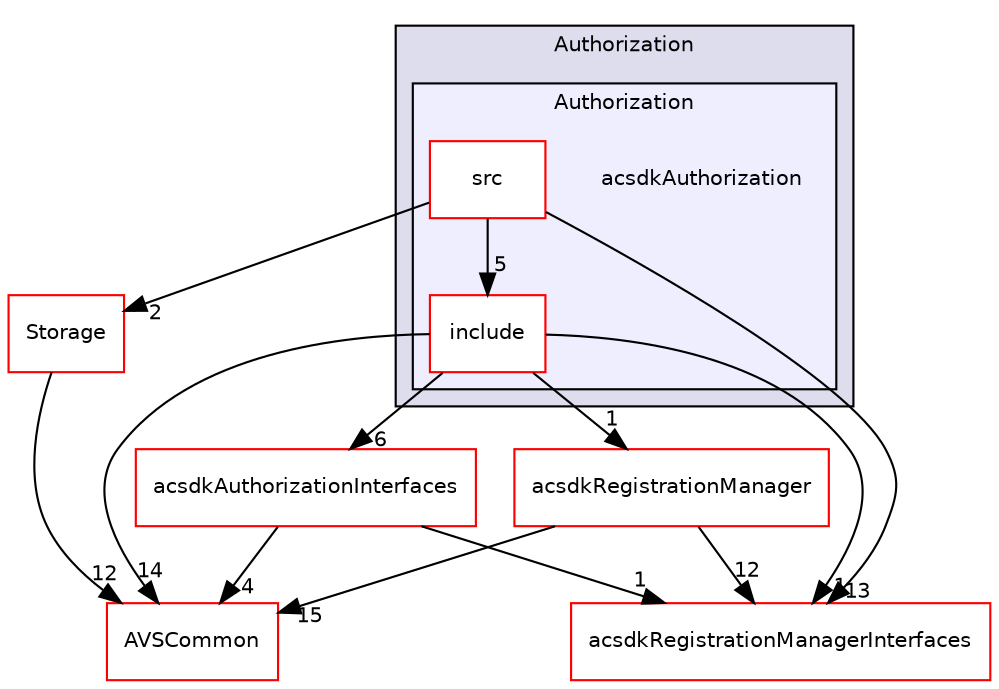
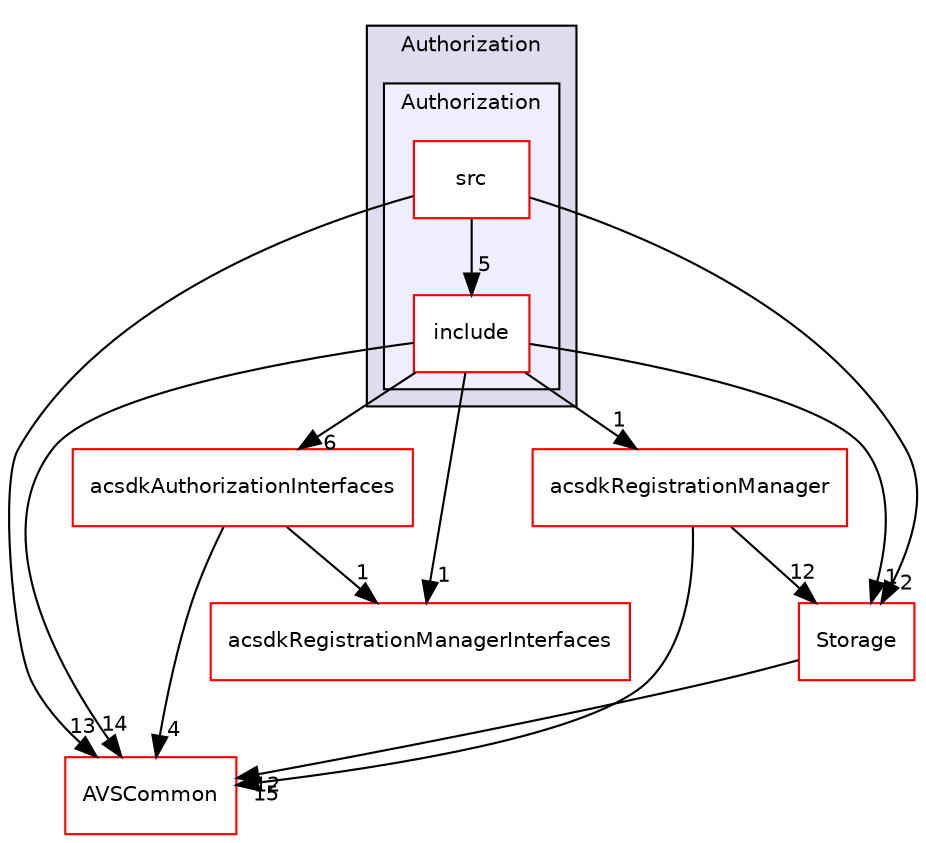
(702, 180) -> none
(791, 360) -> (69, 383)
none -> (771, 397)
(720, 556) -> (765, 557)
